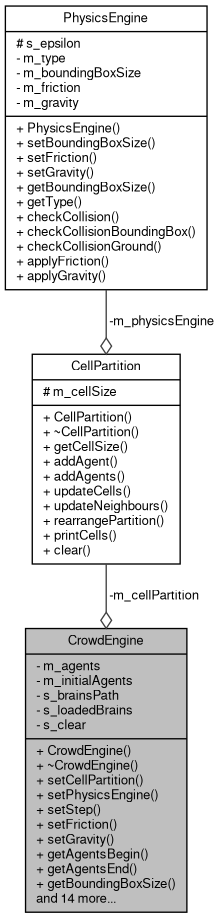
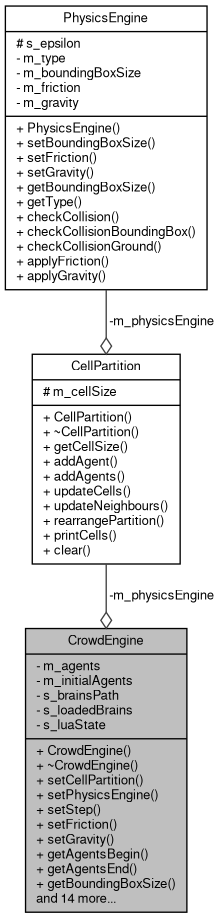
(153, 596) -> (161, 596)
(61, 725) -> (71, 725)
